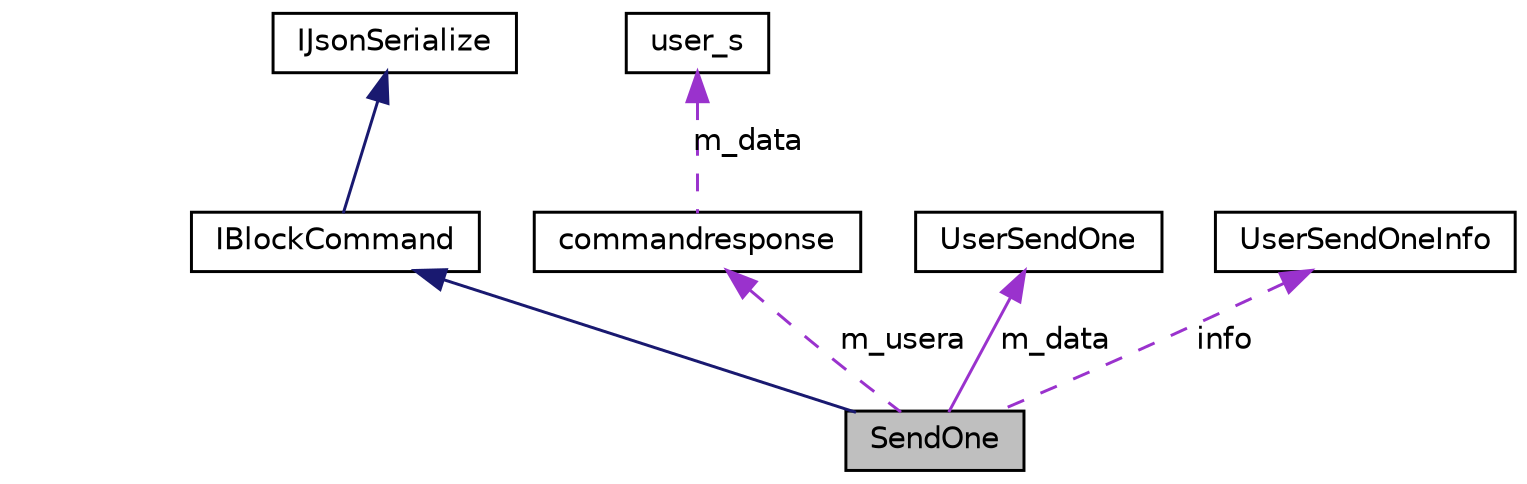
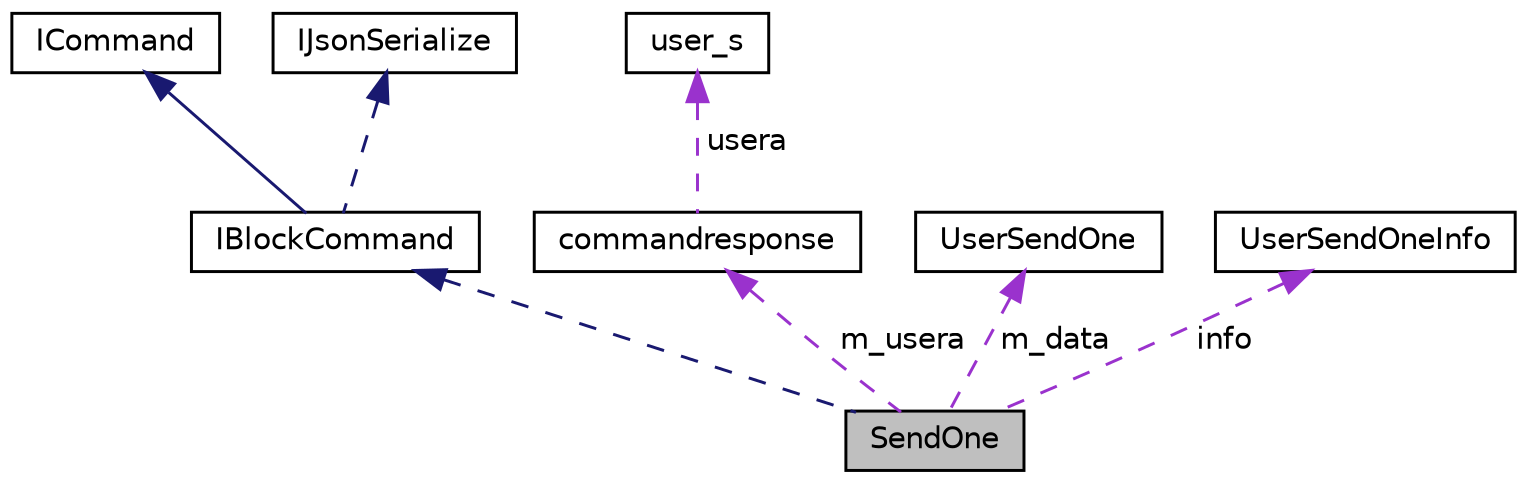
none -> (116, 43)
(743, 142) -> (743, 142)
(361, 157) -> (361, 157)
(650, 346) -> (650, 346)
(980, 355) -> (980, 355)
